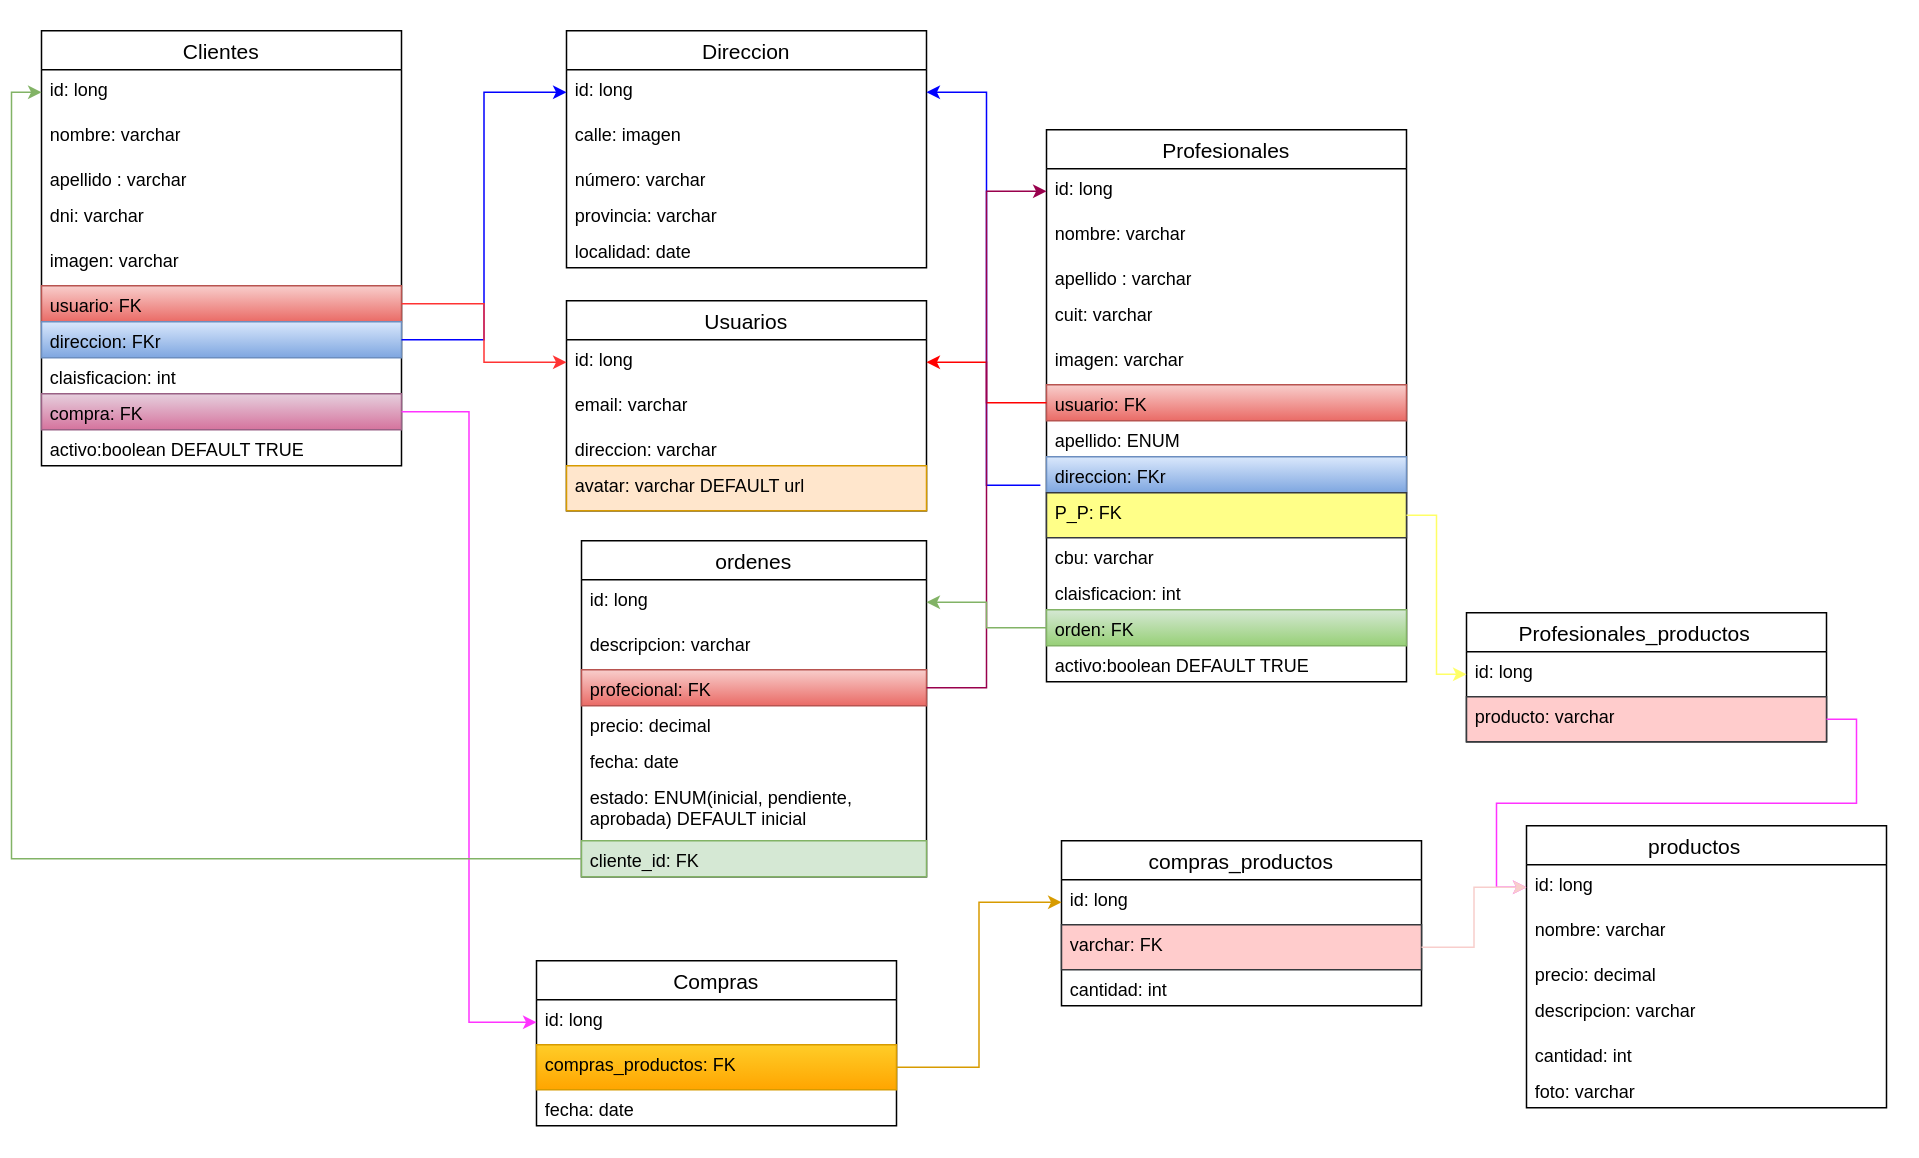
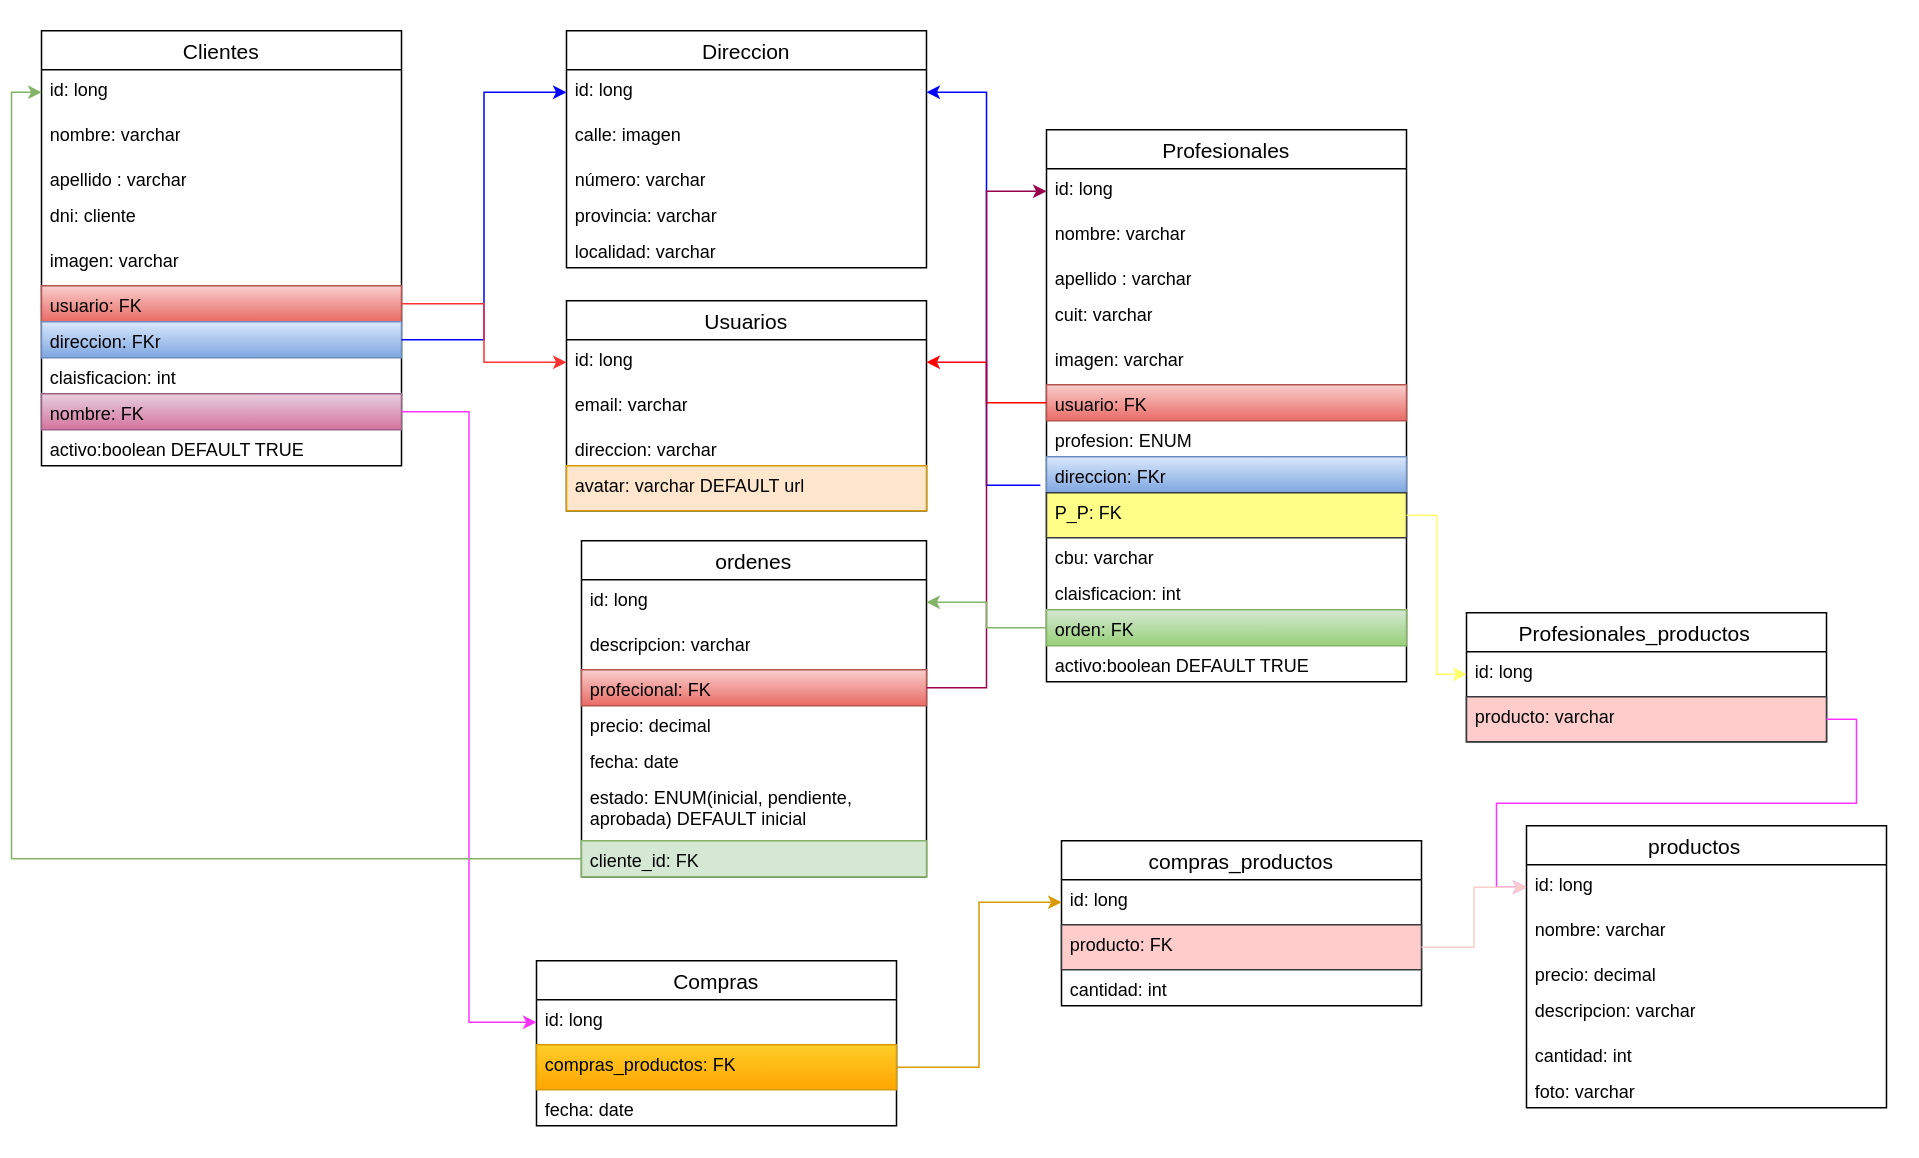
(104, 217) -> (99, 217)
(639, 253) -> (654, 253)
(96, 415) -> (96, 415)
(1114, 442) -> (1124, 442)
(1121, 946) -> (1126, 946)
